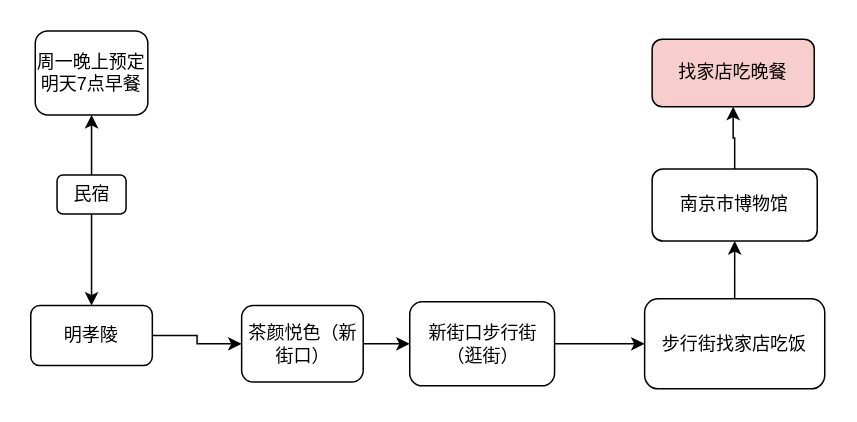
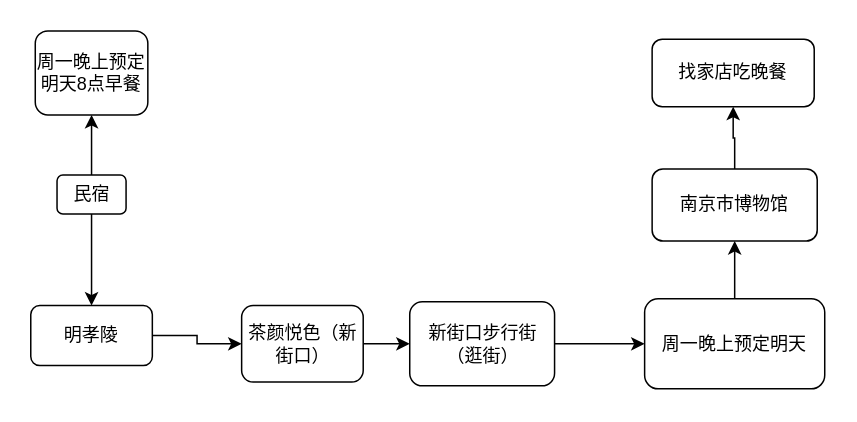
(92, 73) -> (92, 73)
(733, 73) -> (733, 73)
(734, 344) -> (734, 344)
